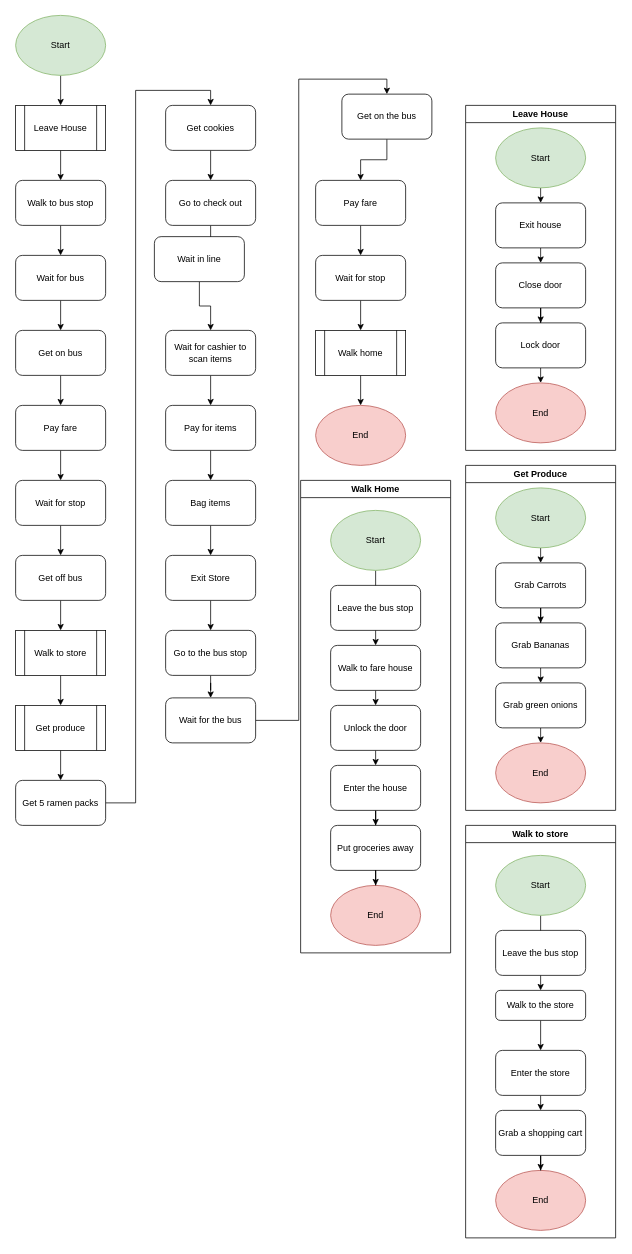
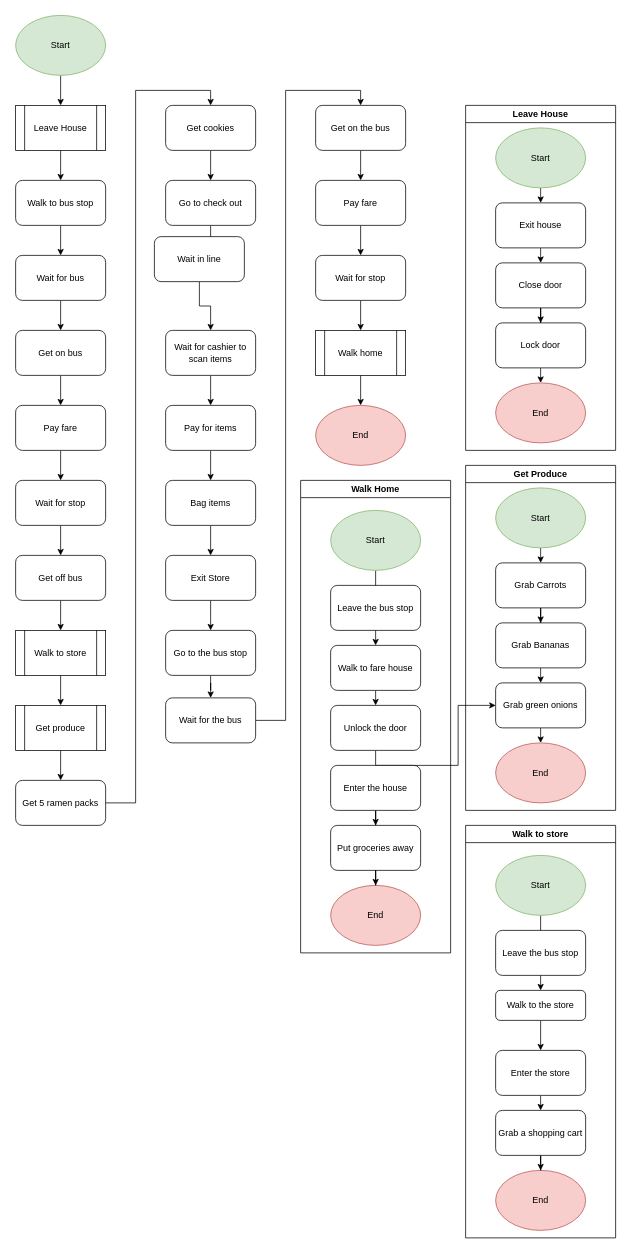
(387, 117) -> (360, 128)
(375, 759) -> (437, 765)
